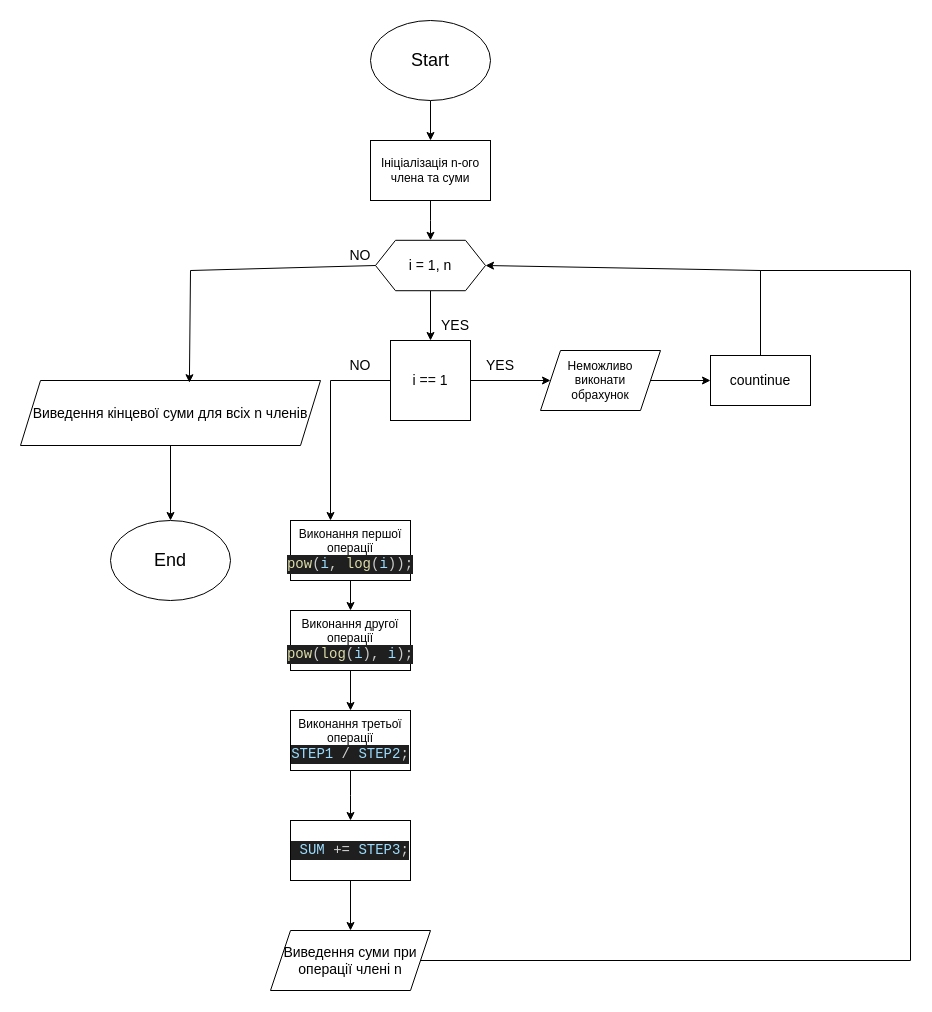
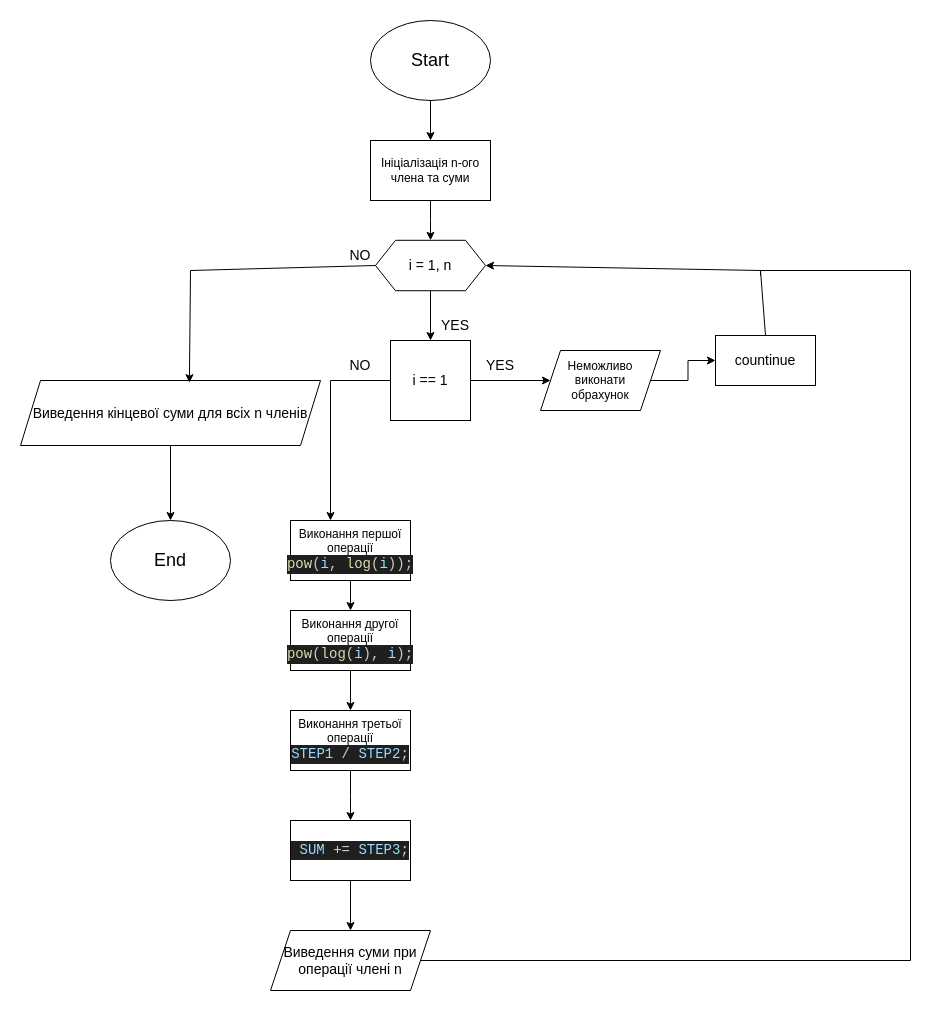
(761, 381) -> (766, 361)
